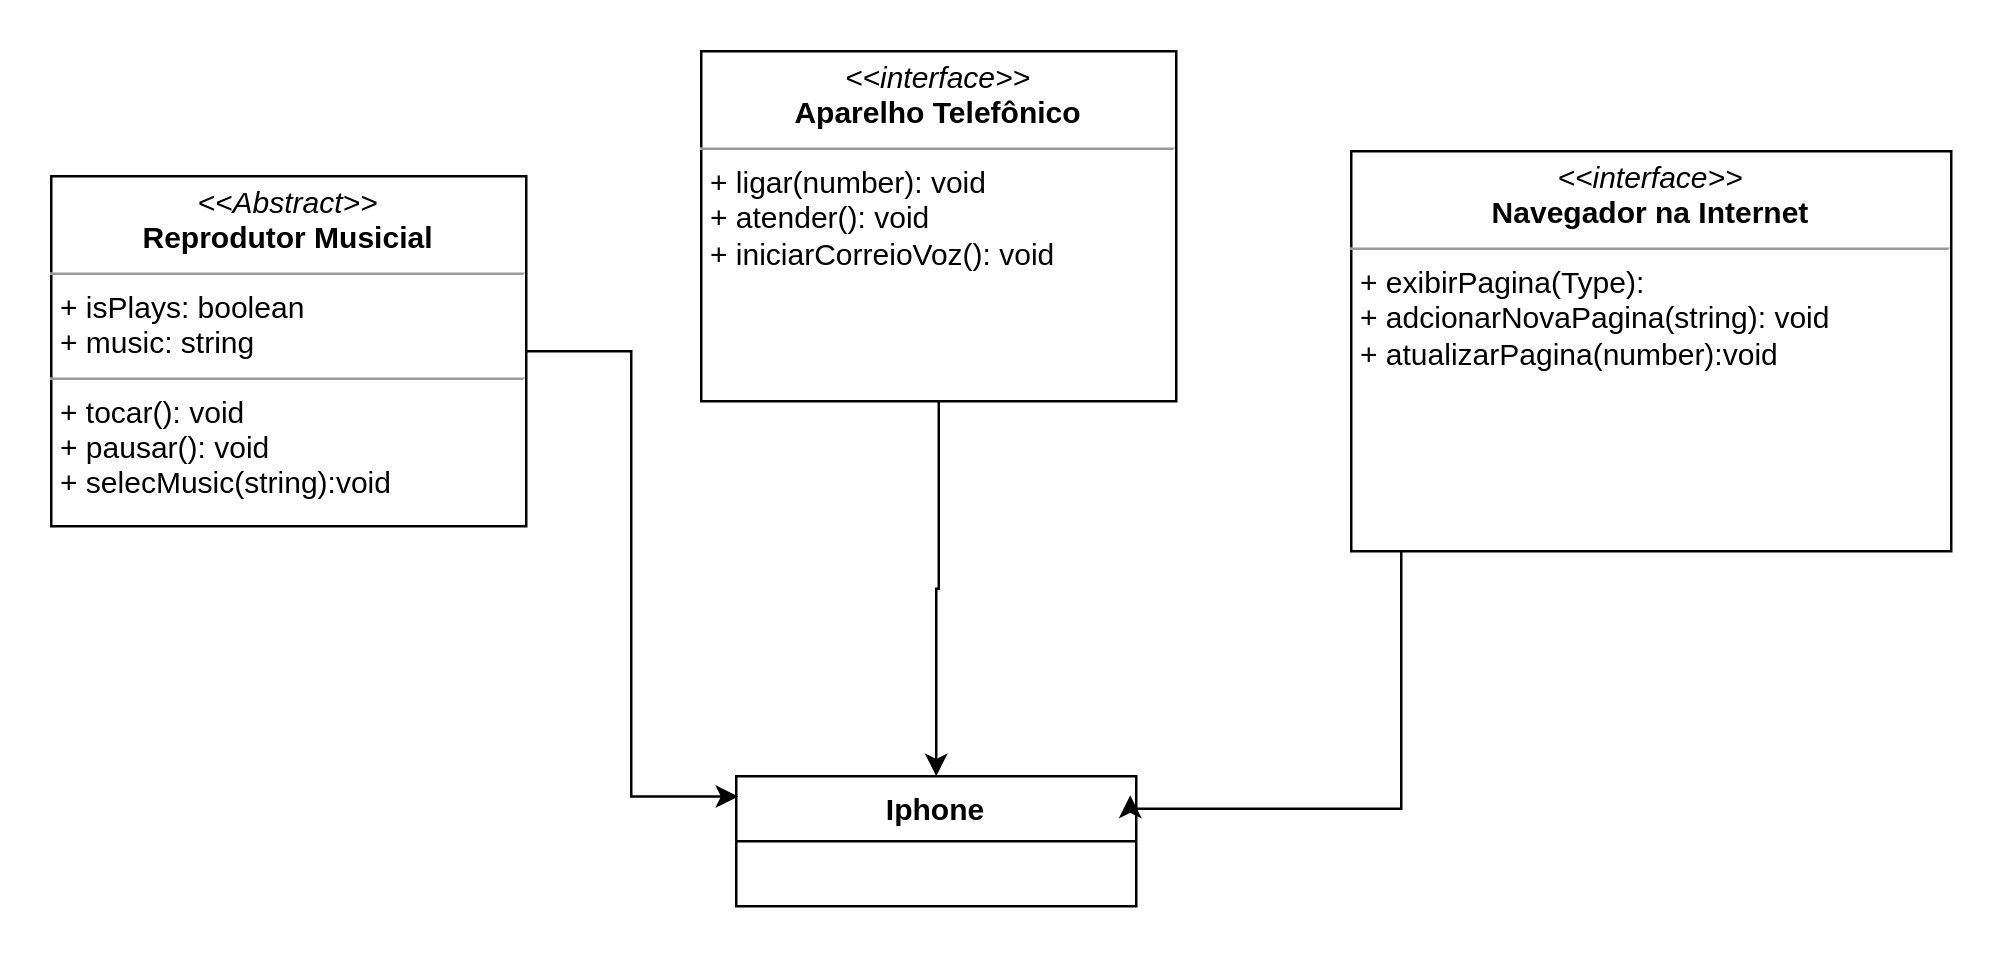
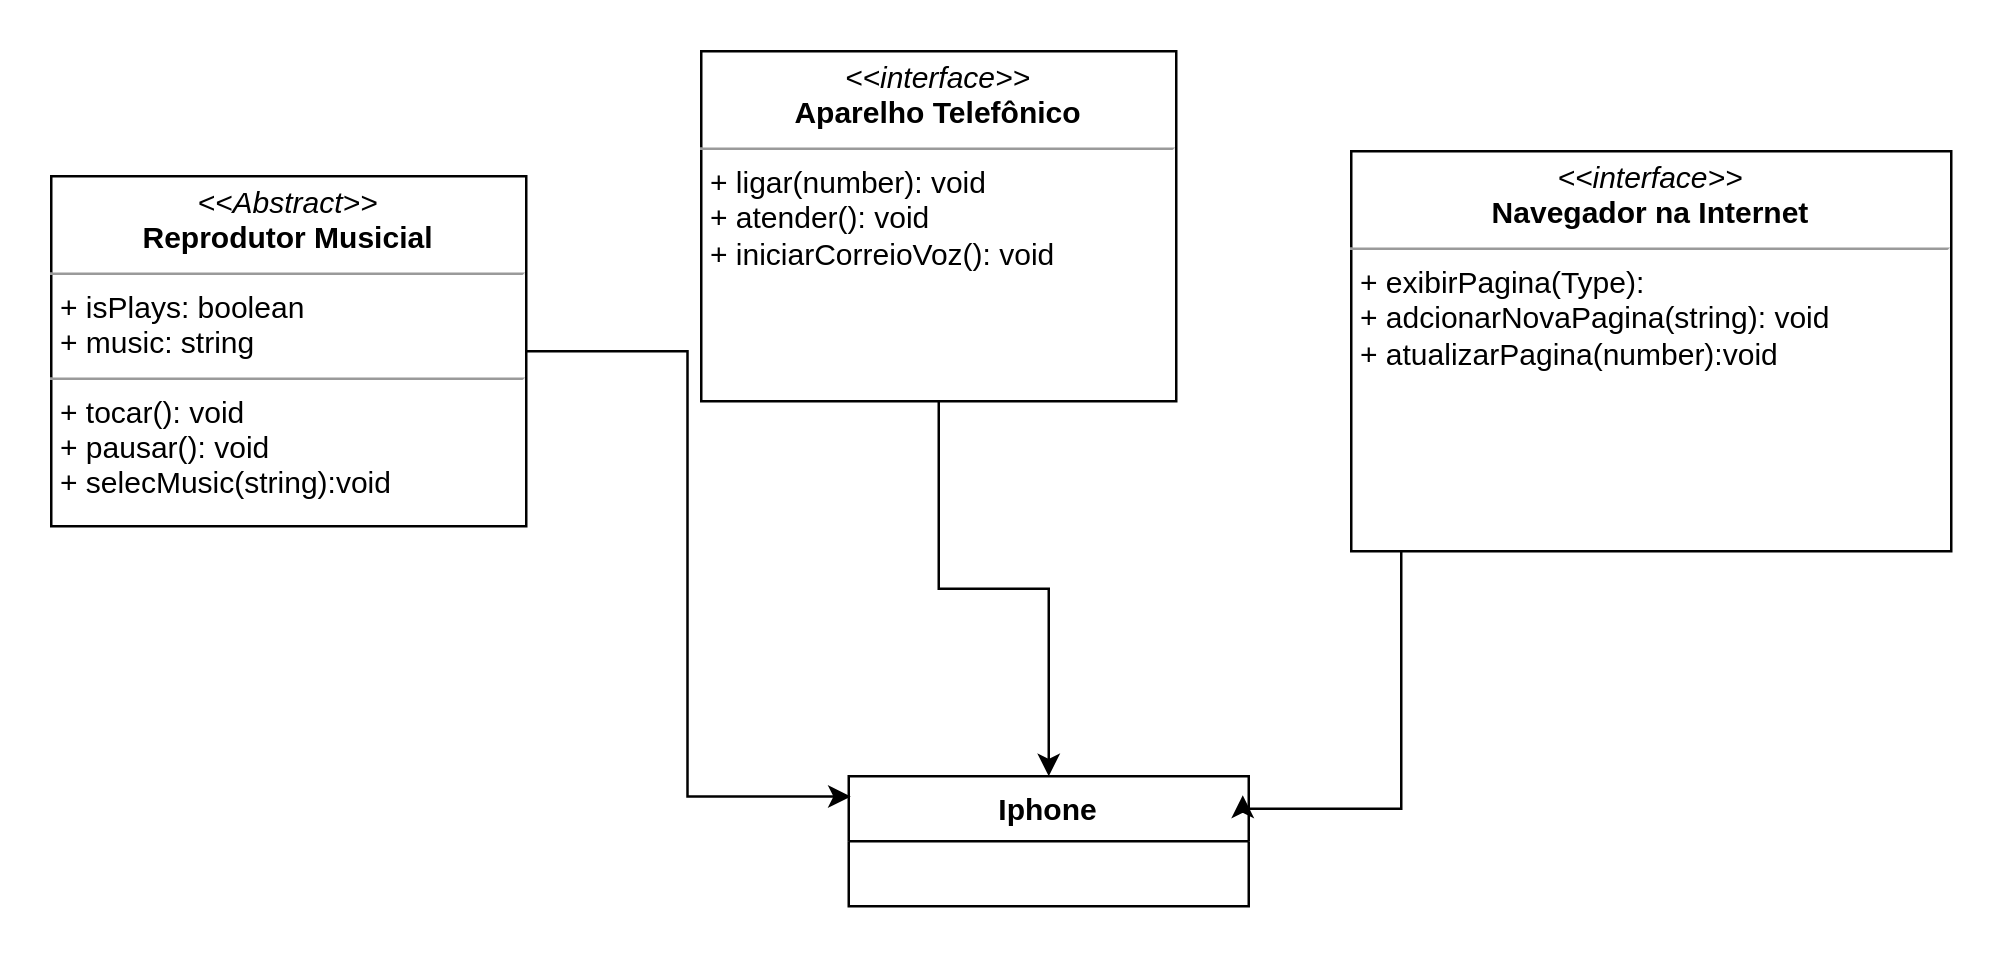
(936, 841) -> (1049, 841)
